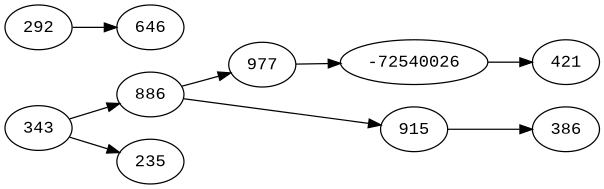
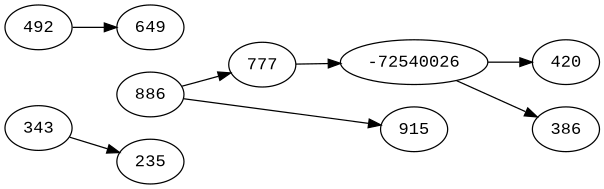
(39, 27) -> (39, 27)
(150, 27) -> (150, 27)
(566, 62) -> (566, 62)
(262, 65) -> (262, 65)
(89, 113) -> none
(484, 129) -> (491, 96)
